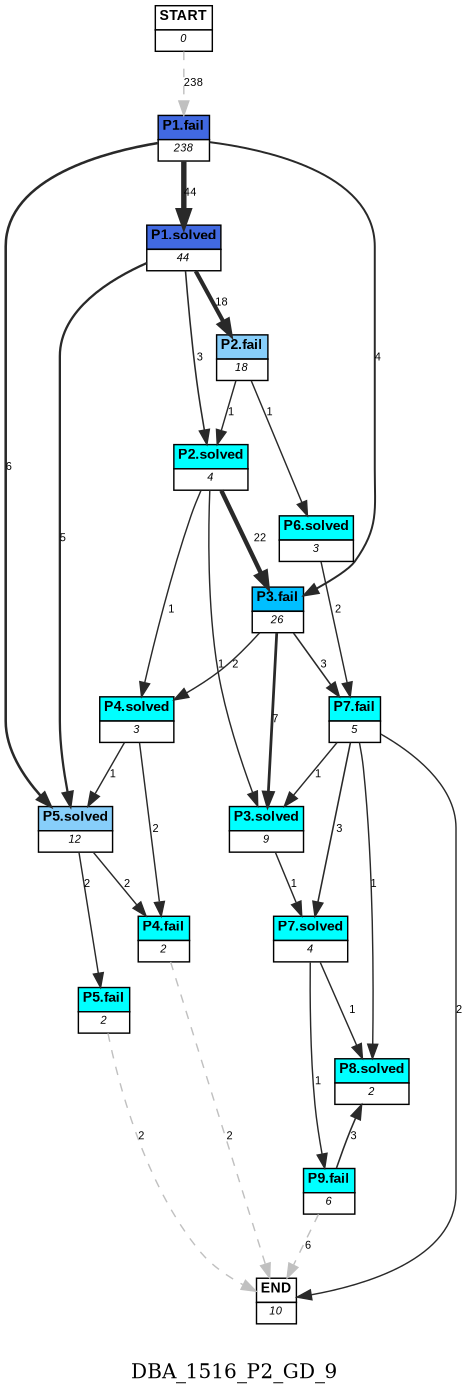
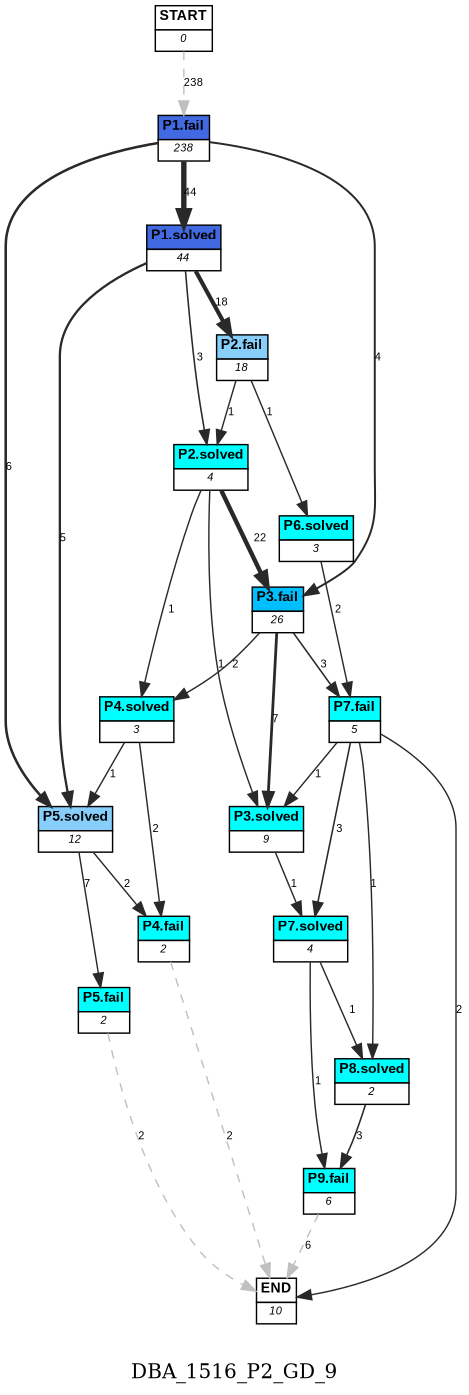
(88, 884) -> (88, 884)
(346, 1143) -> (357, 1130)
